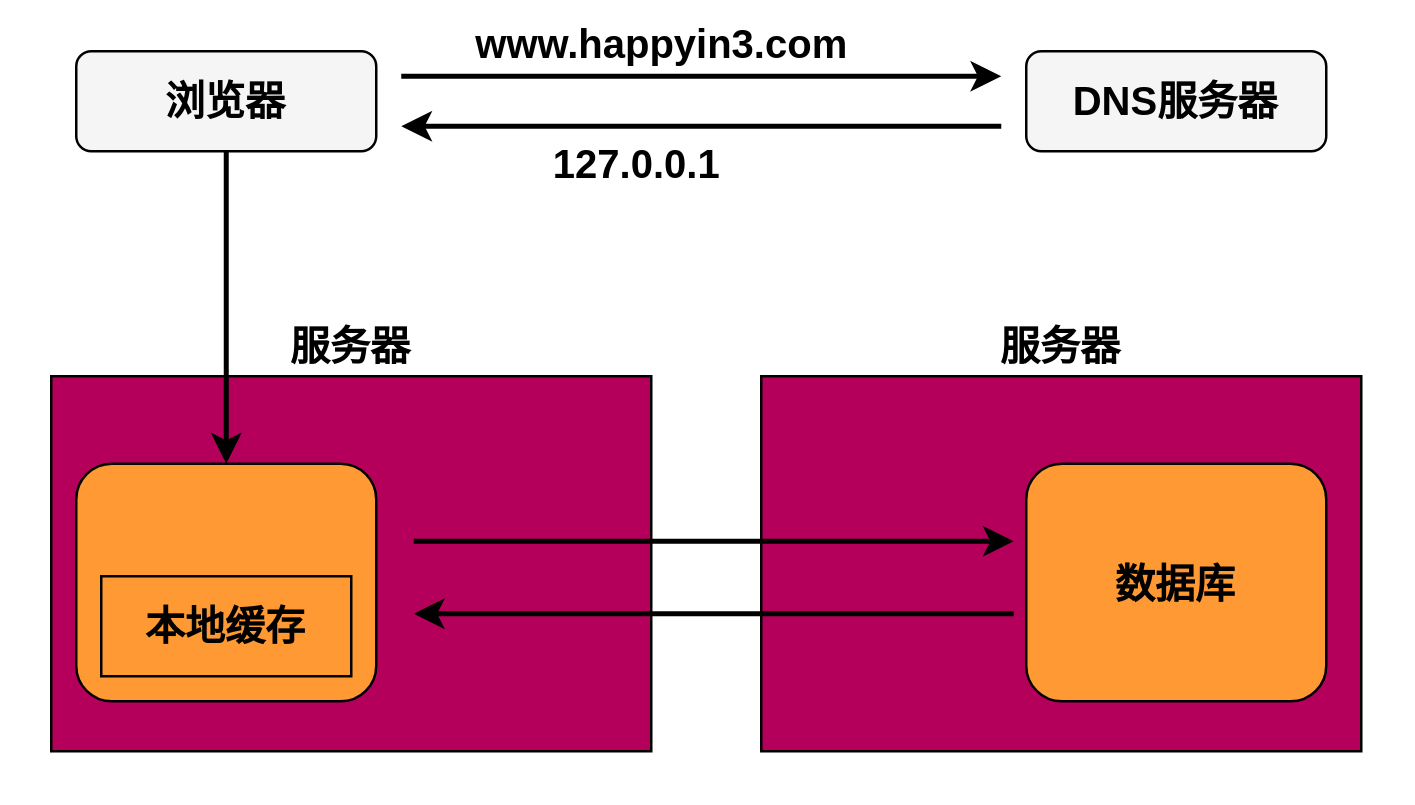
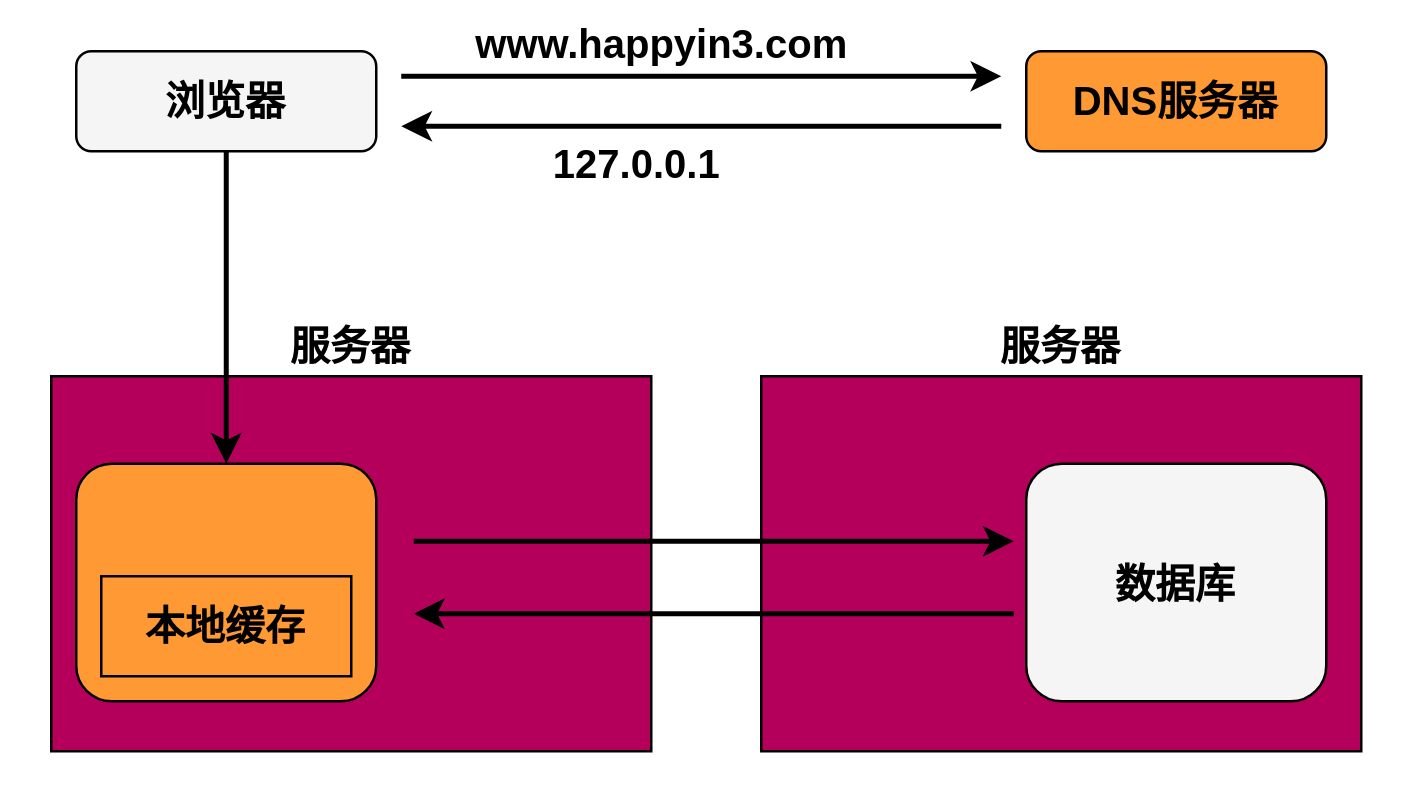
(1176, 101) -> (1176, 101)
(1176, 583) -> (1176, 583)
